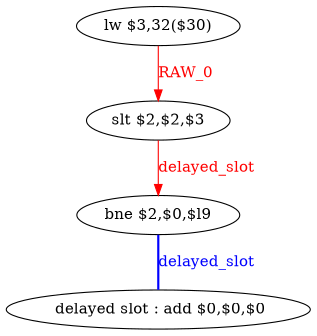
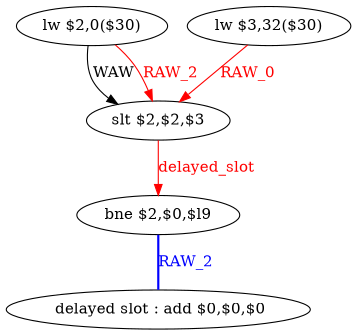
none -> (92, 26)
(207, 262) -> (186, 262)
